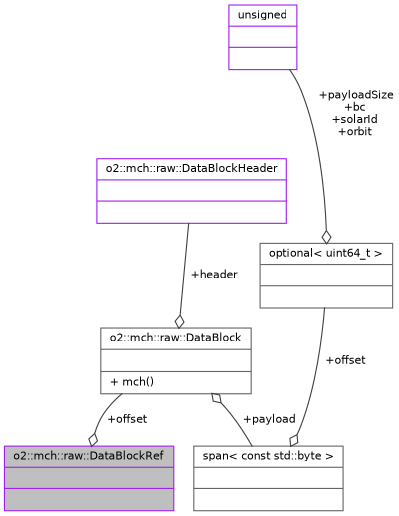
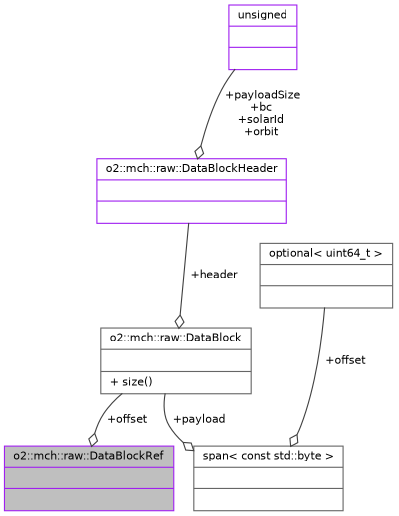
(317, 147) -> (214, 106)
(132, 382) -> (131, 382)
(238, 424) -> (167, 420)
